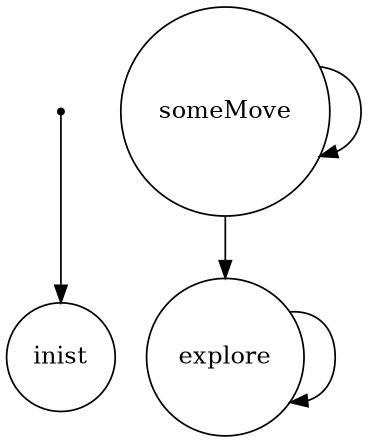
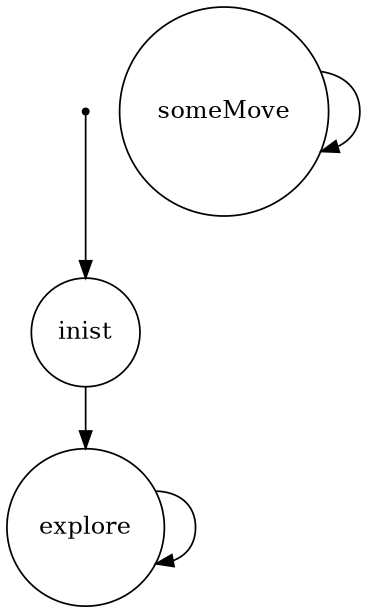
(225, 238) -> (86, 409)
